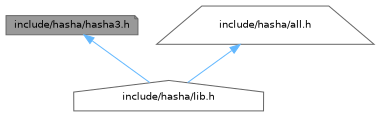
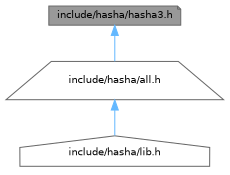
(121, 62) -> (115, 48)
